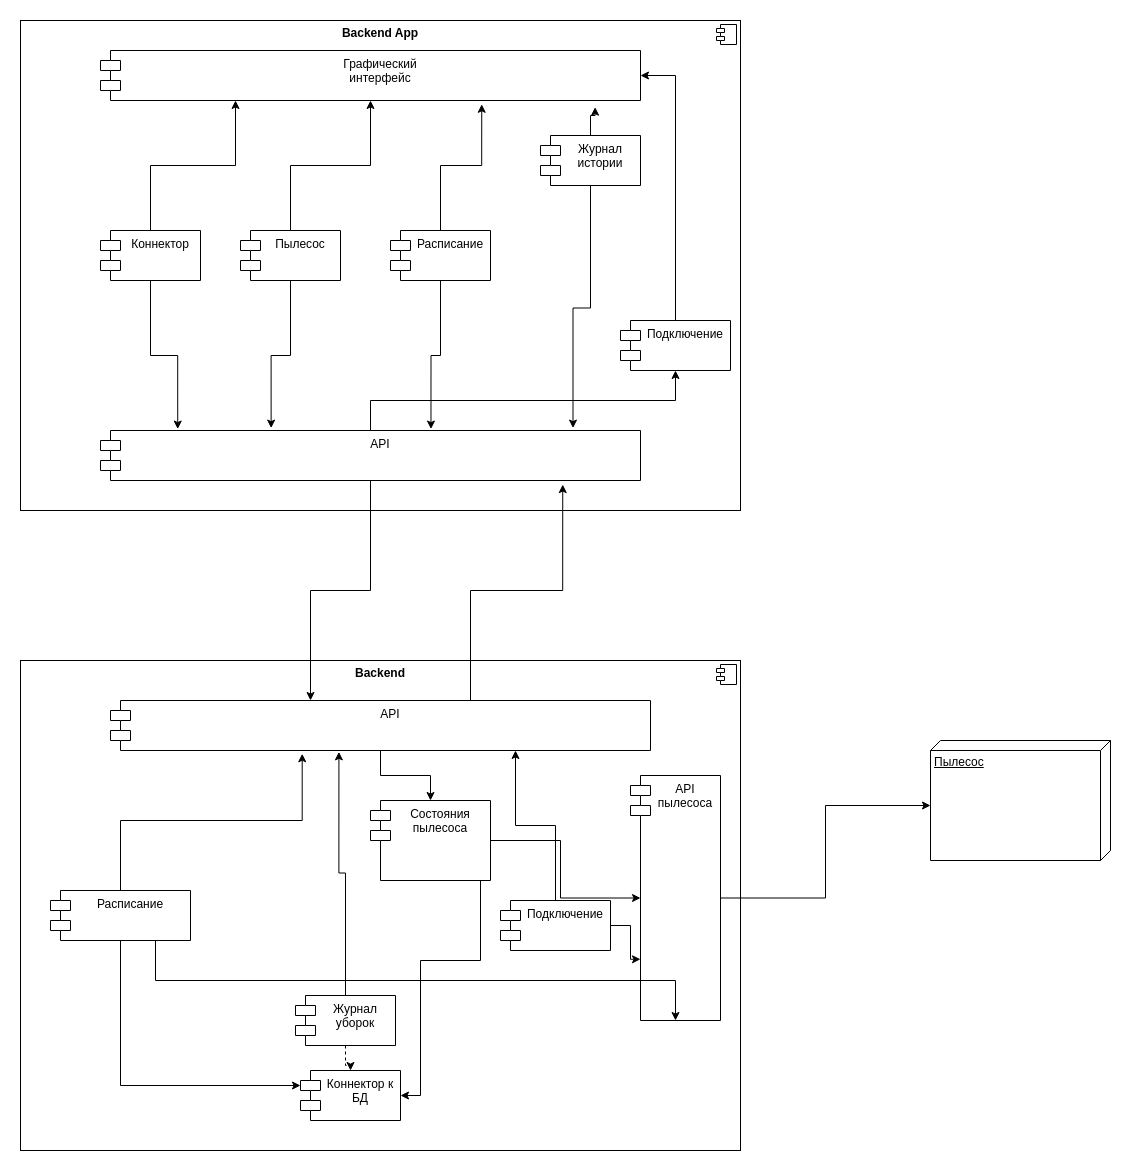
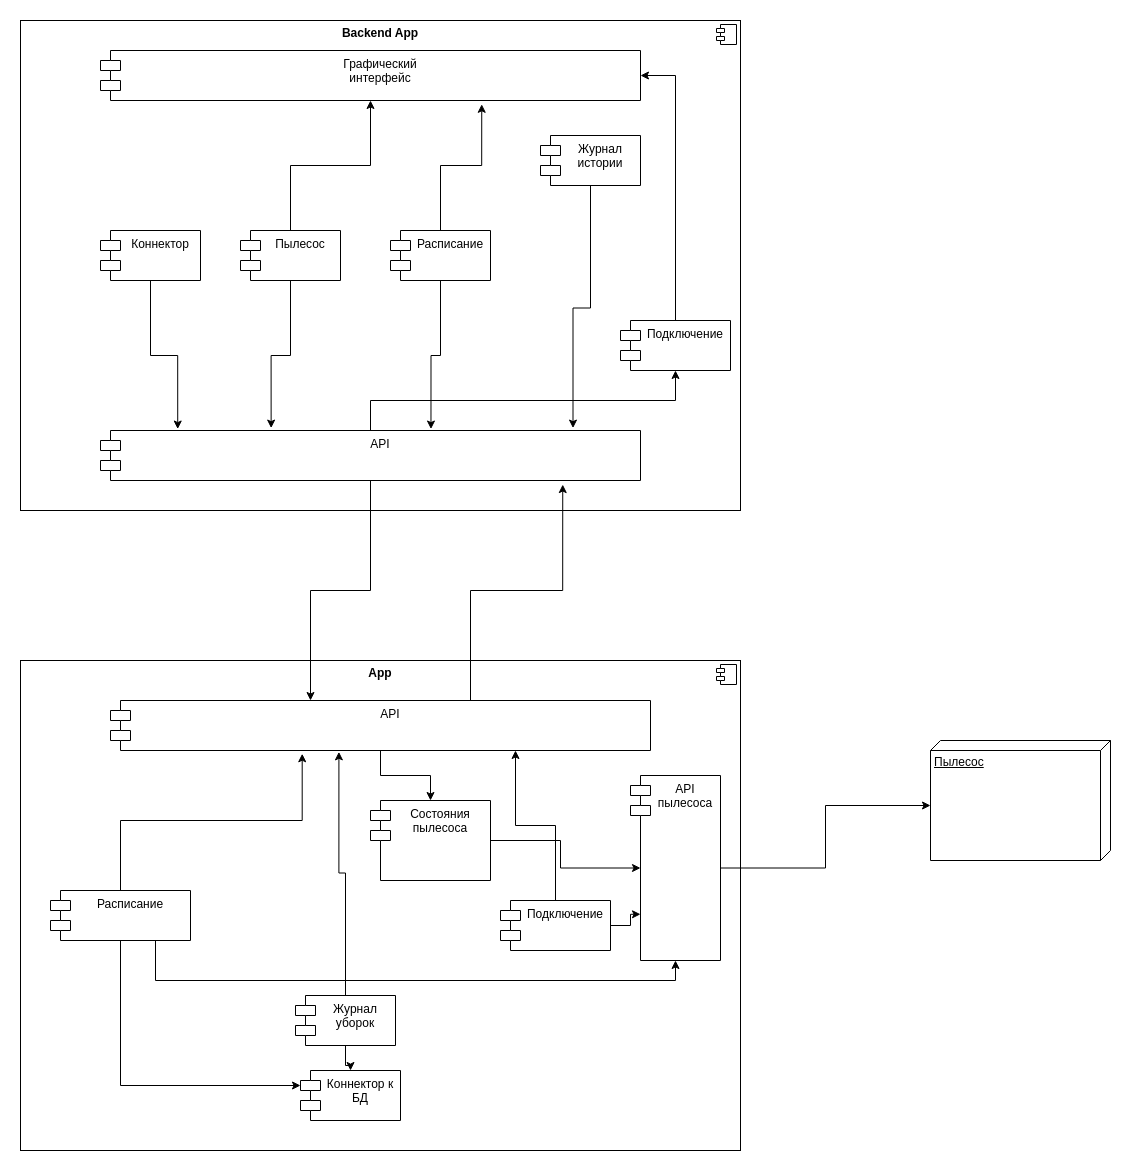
(591, 124) -> none
(190, 166) -> none
(44, 661) -> (31, 661)
(676, 898) -> (676, 868)
(421, 963) -> none
(346, 1057) -> (346, 1057)
